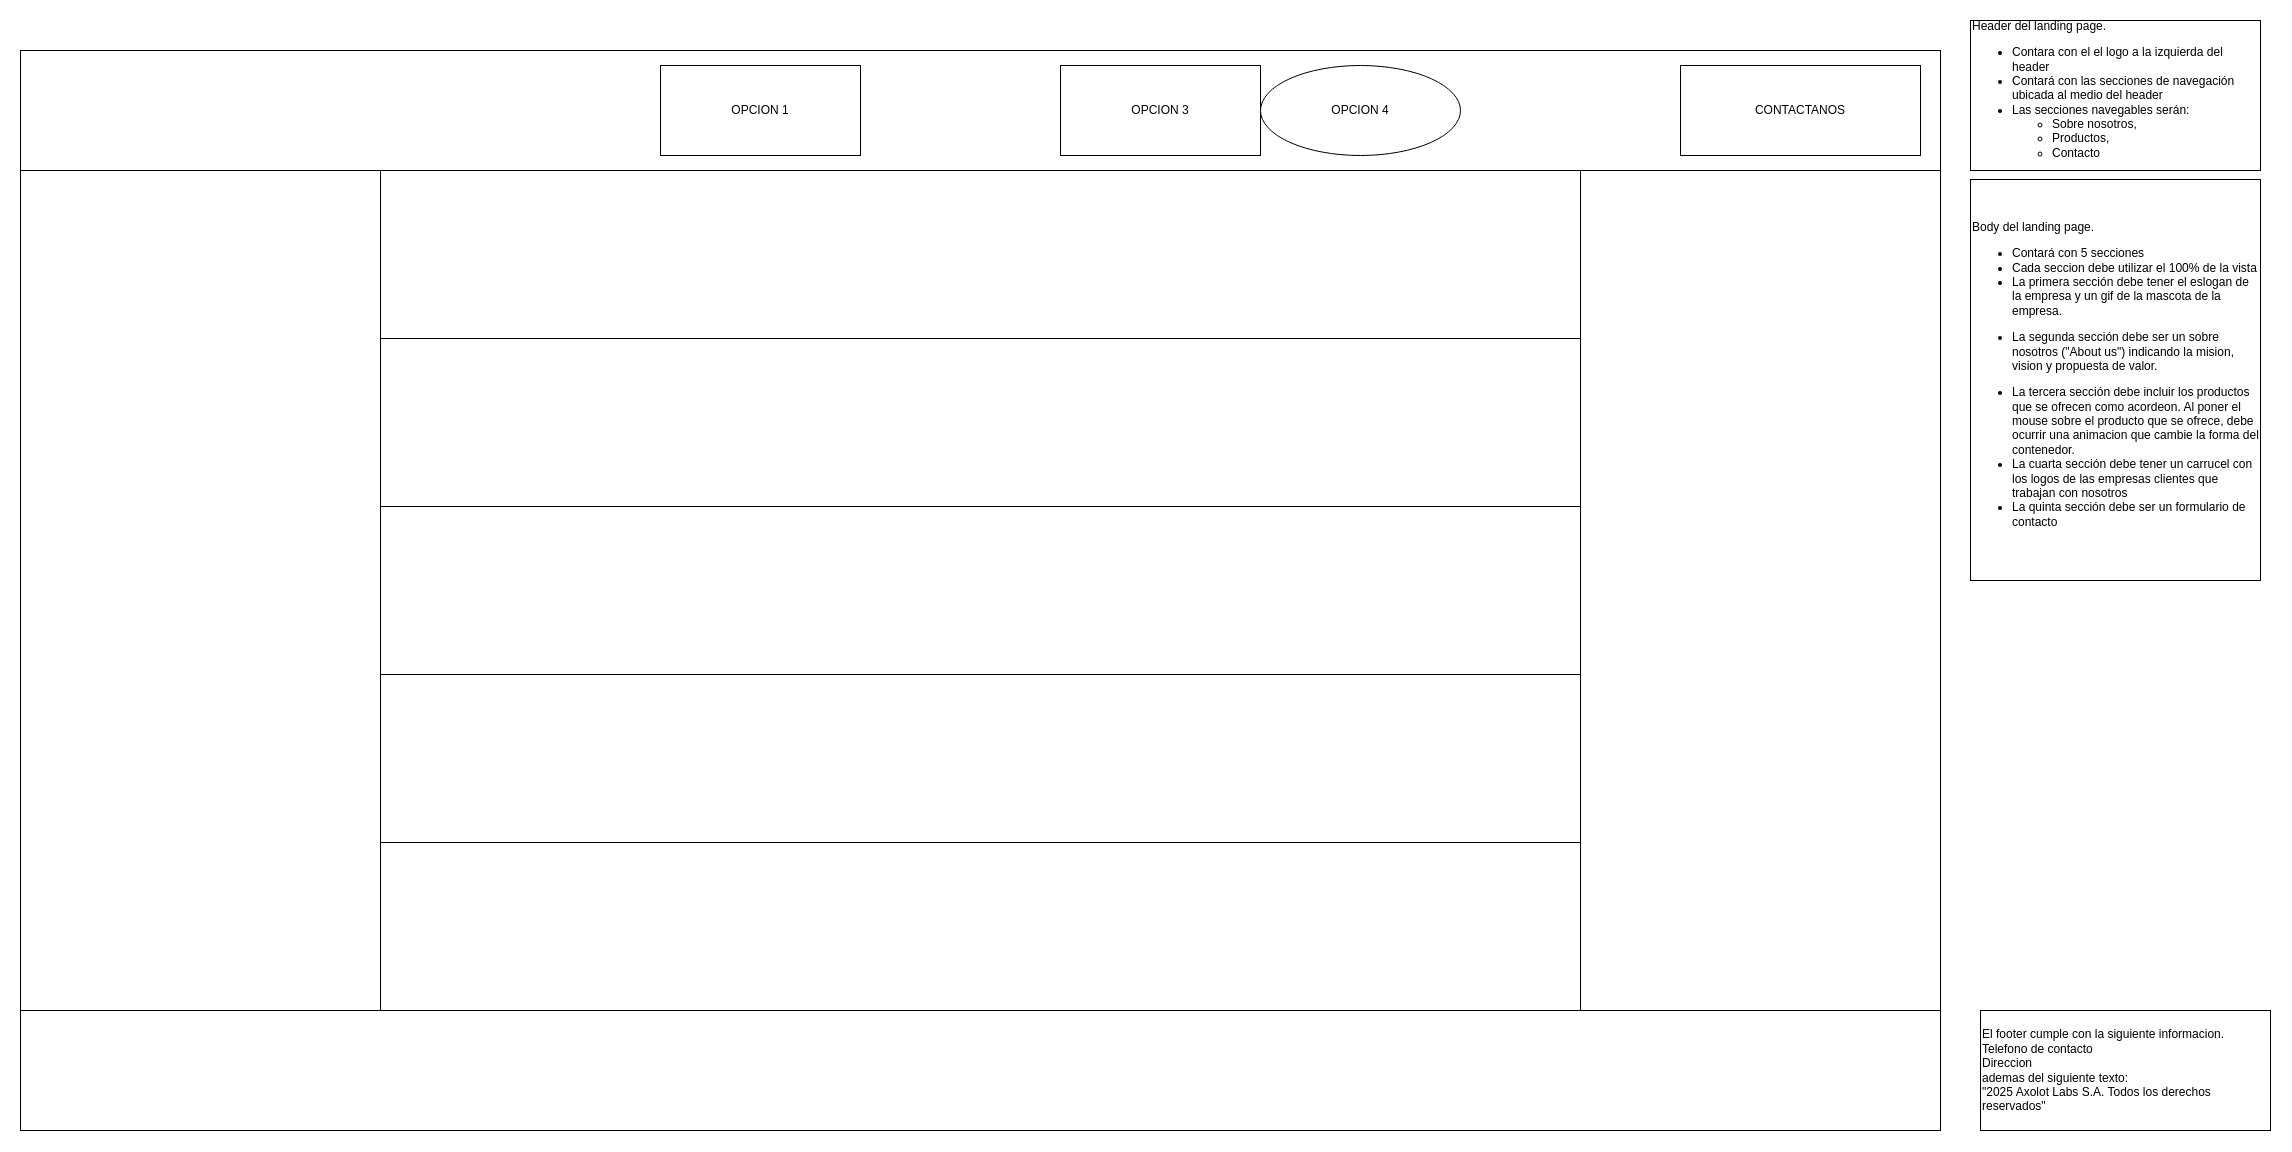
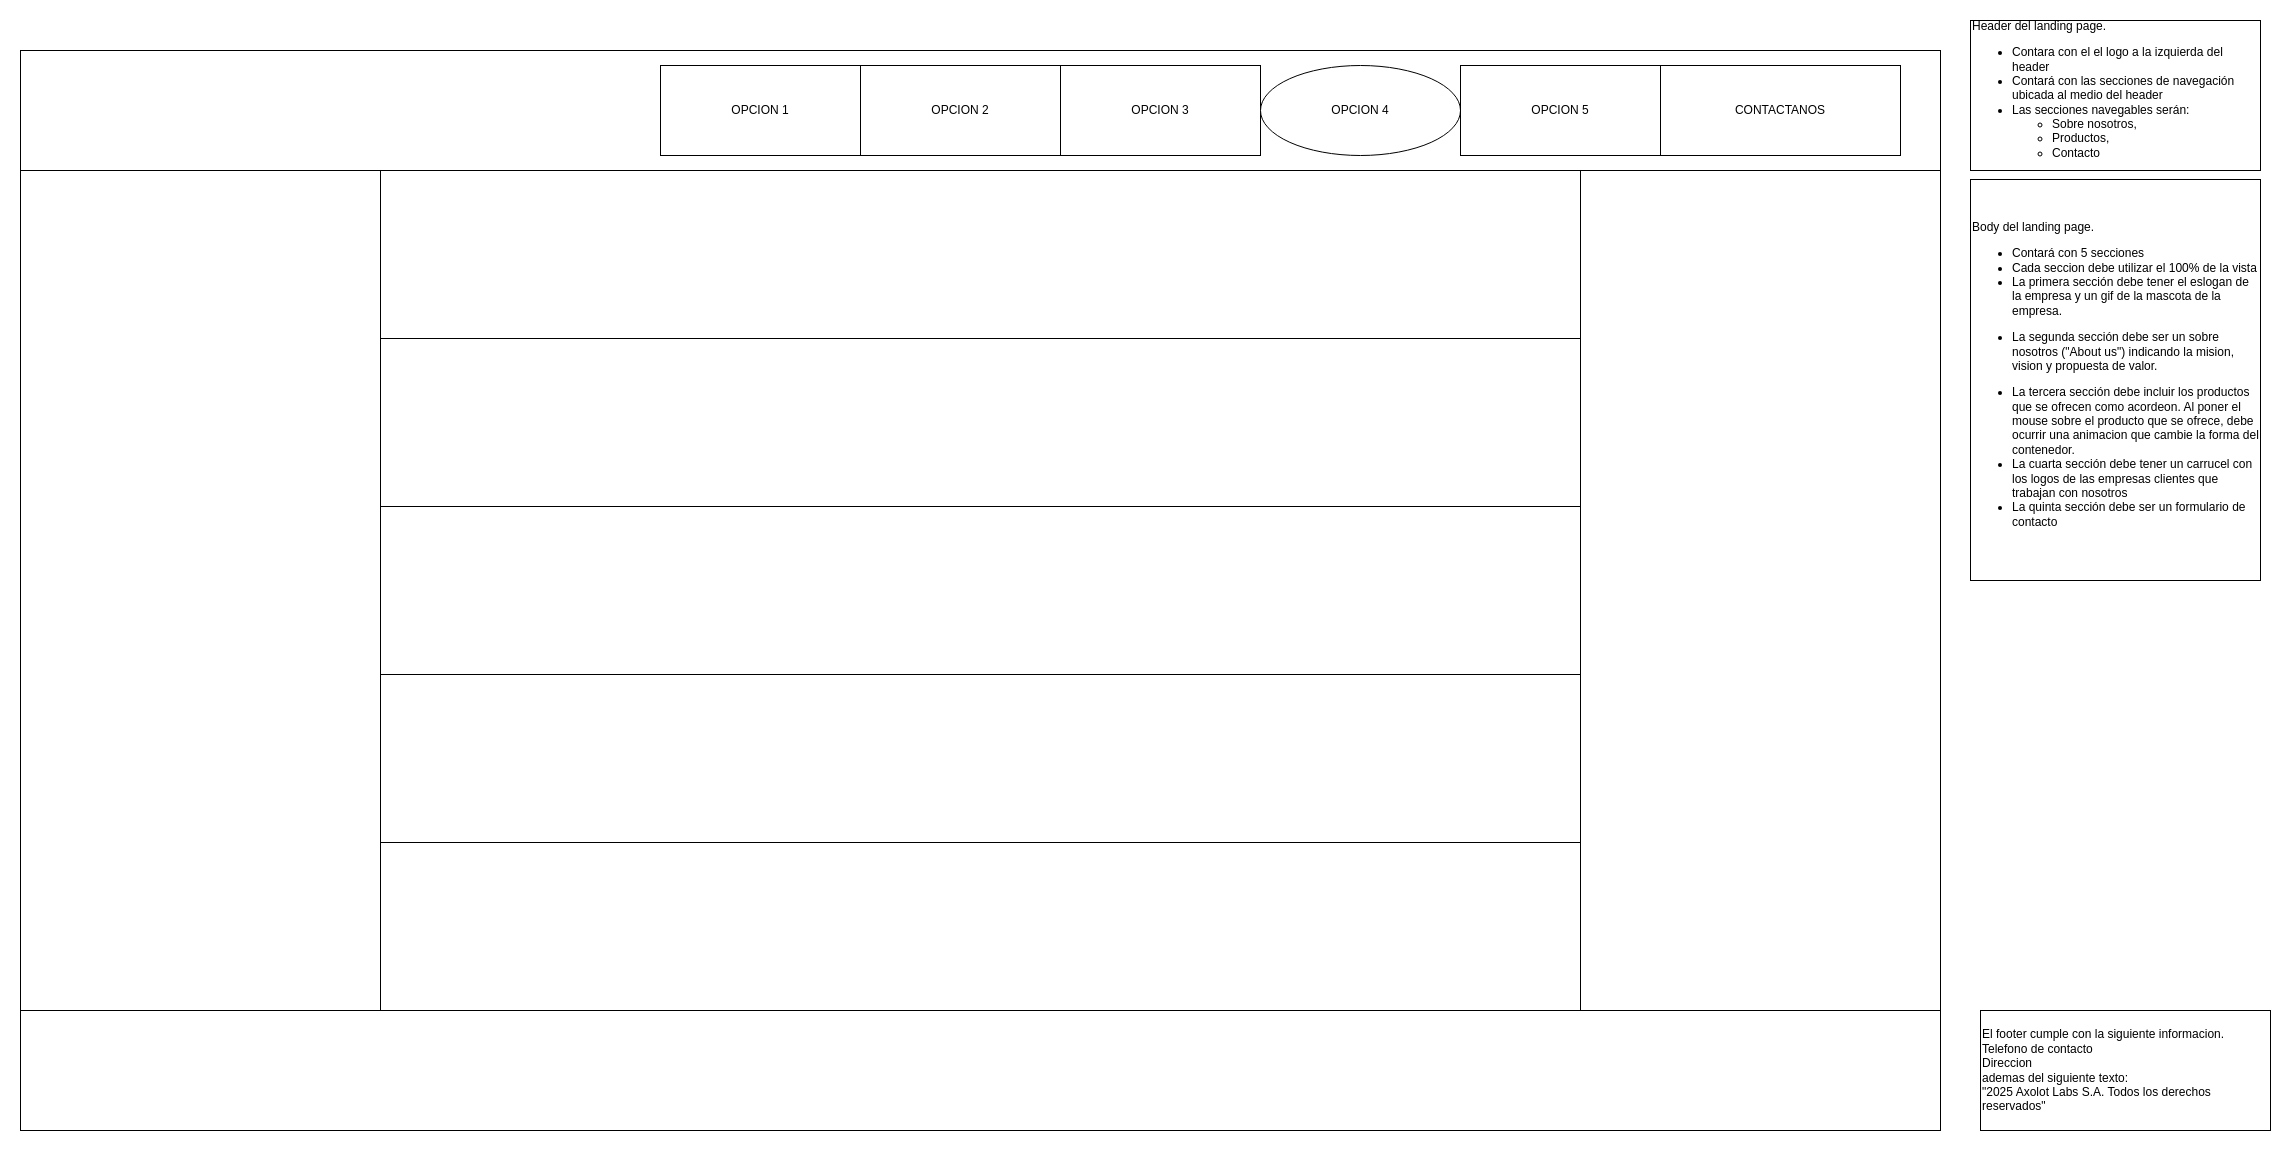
none -> (961, 111)
none -> (1561, 111)
(1801, 111) -> (1781, 111)
